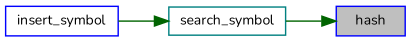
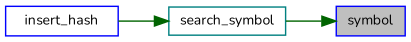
(62, 21) -> (62, 21)
(371, 21) -> (371, 21)
